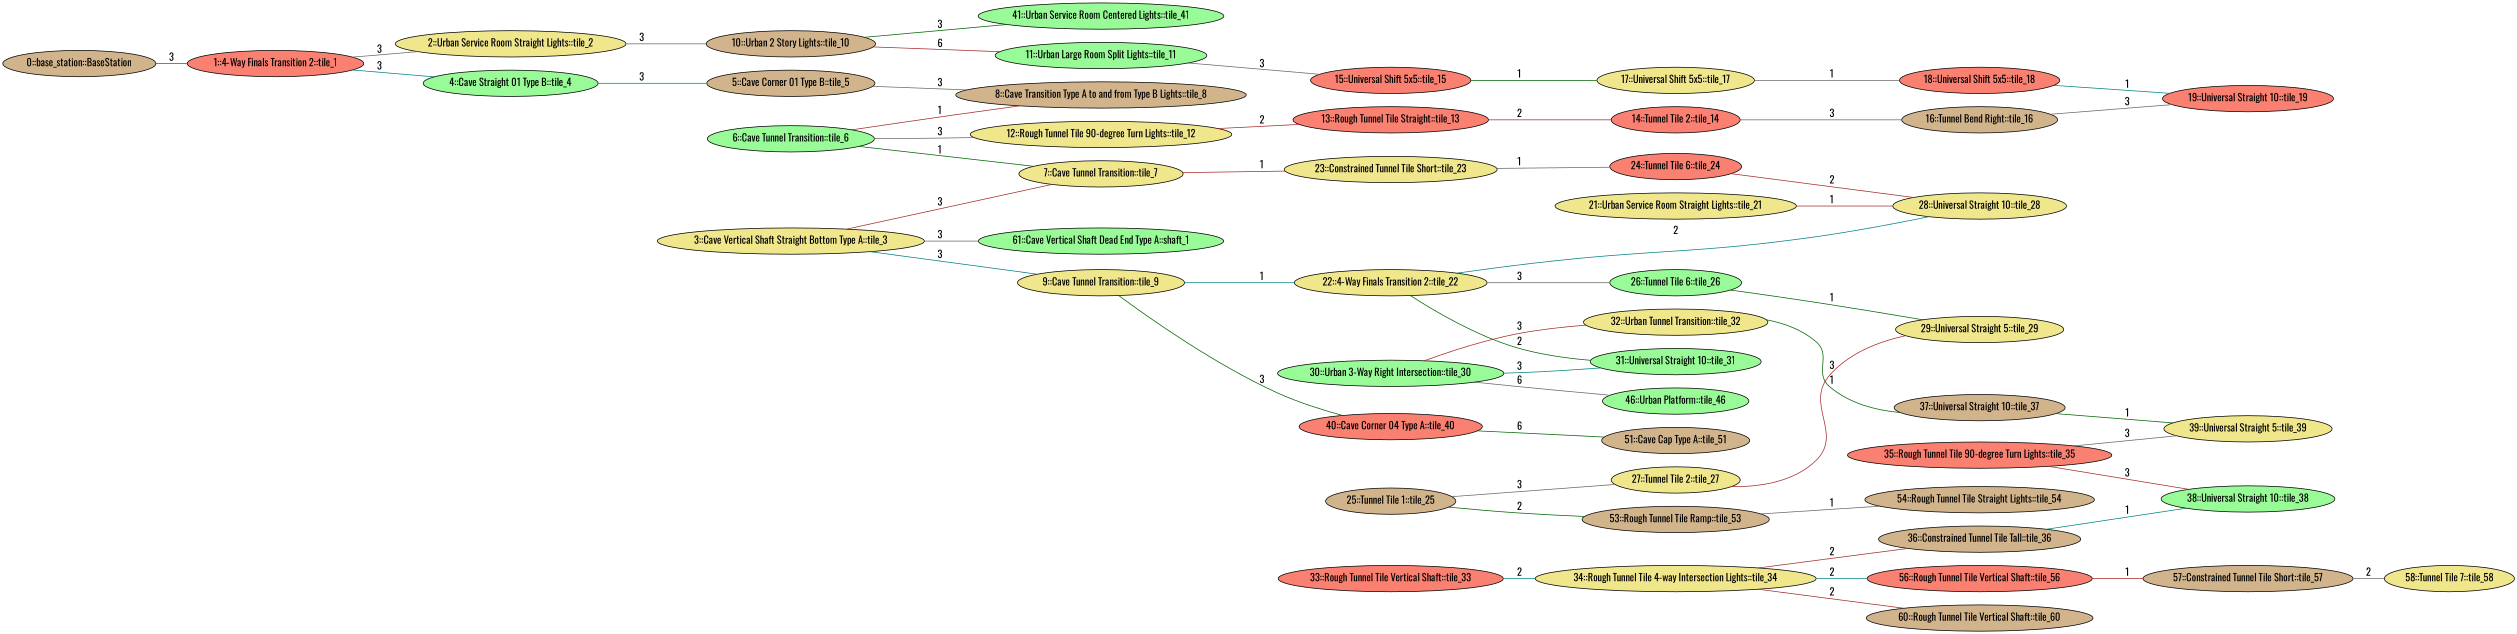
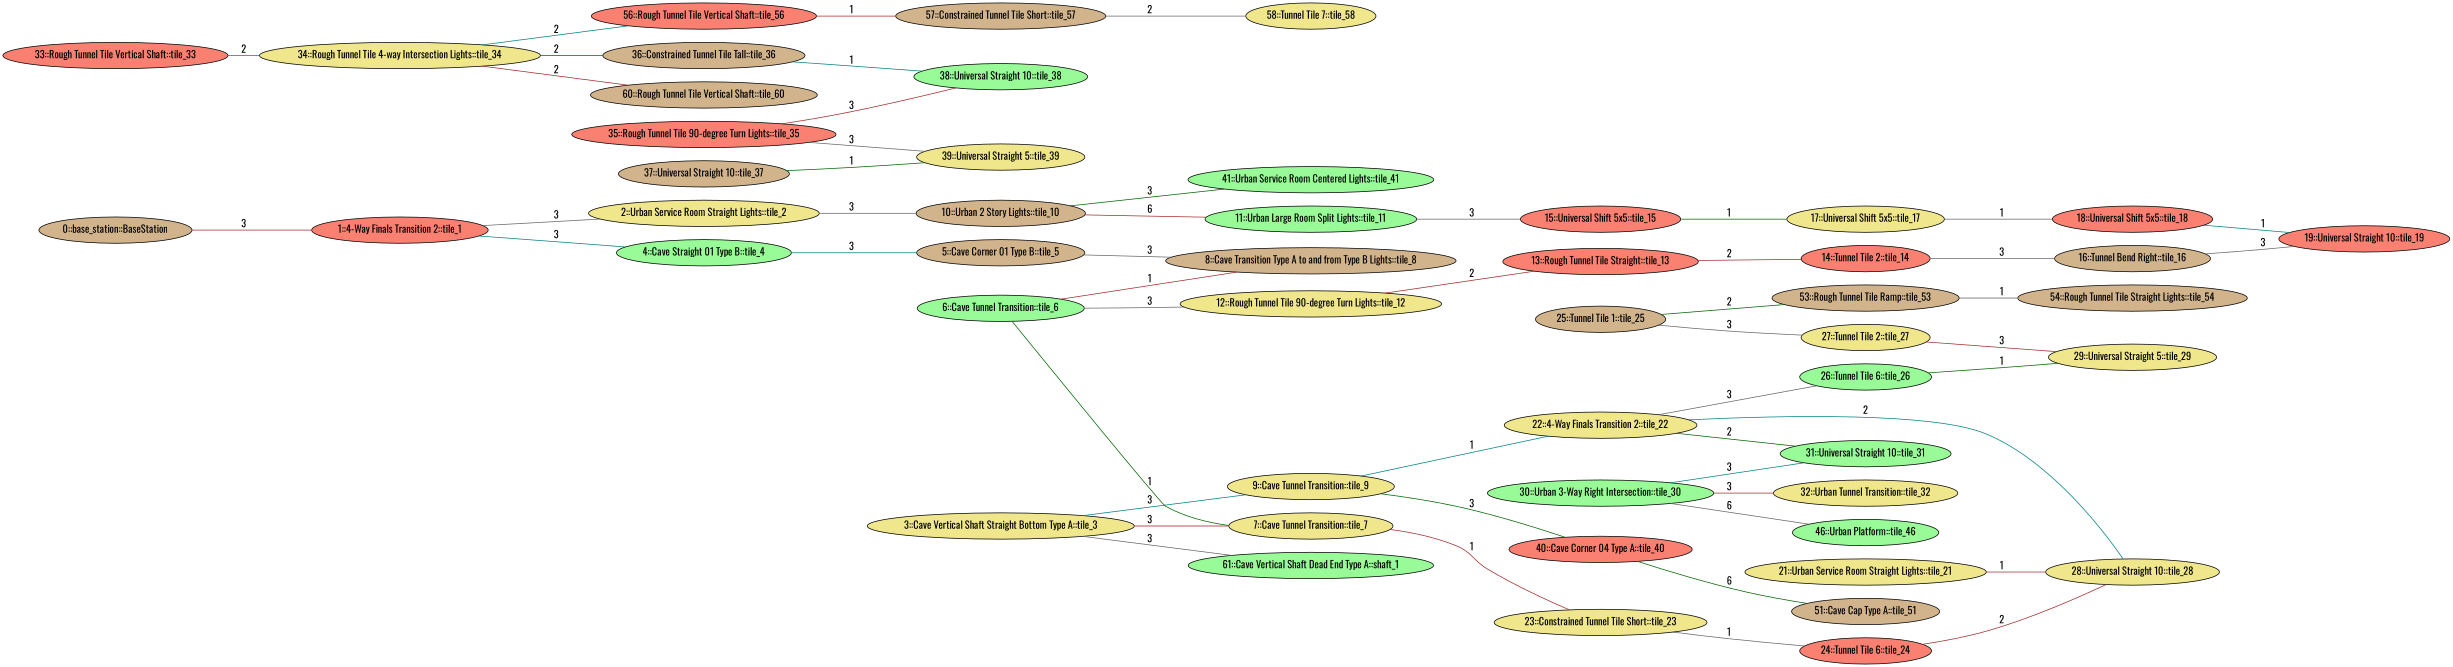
(1823, 375) -> none
(1833, 558) -> (572, 56)
